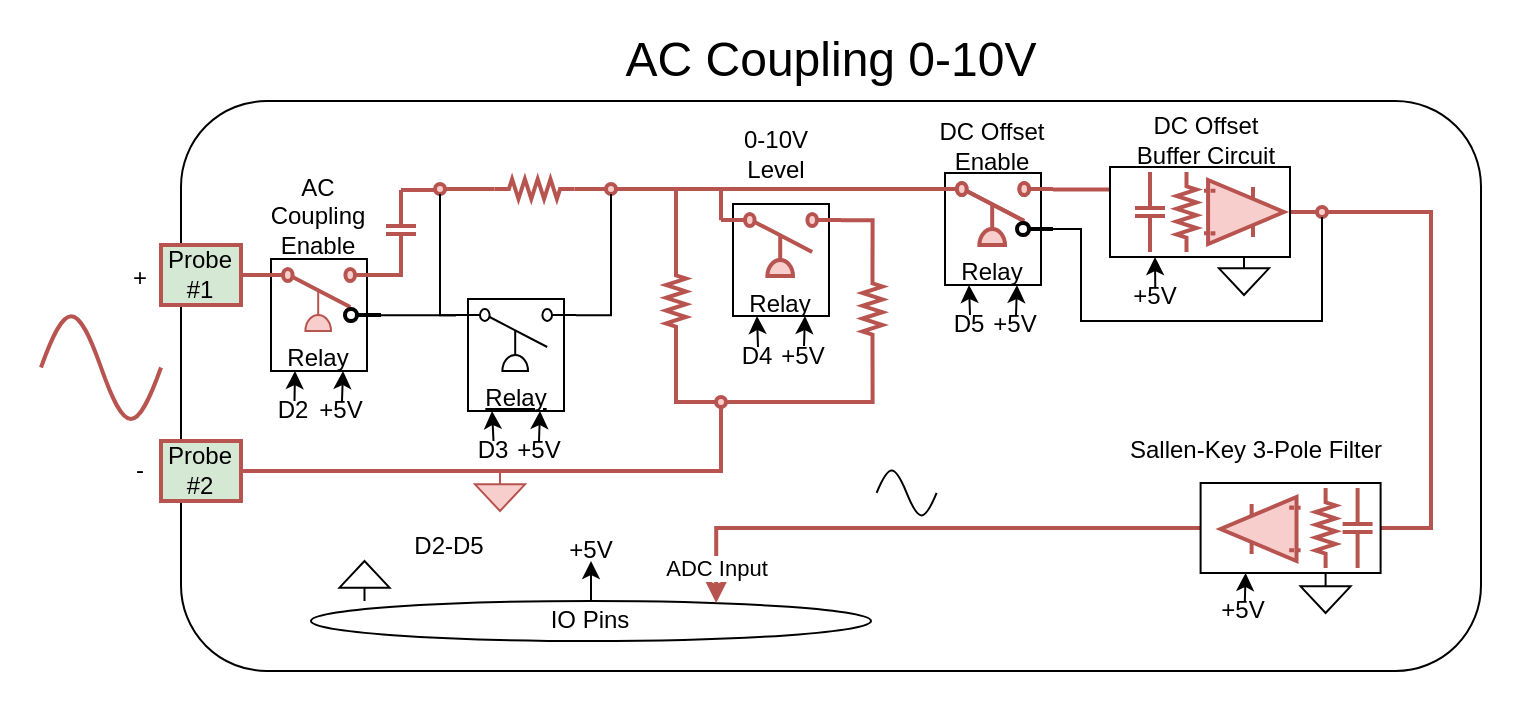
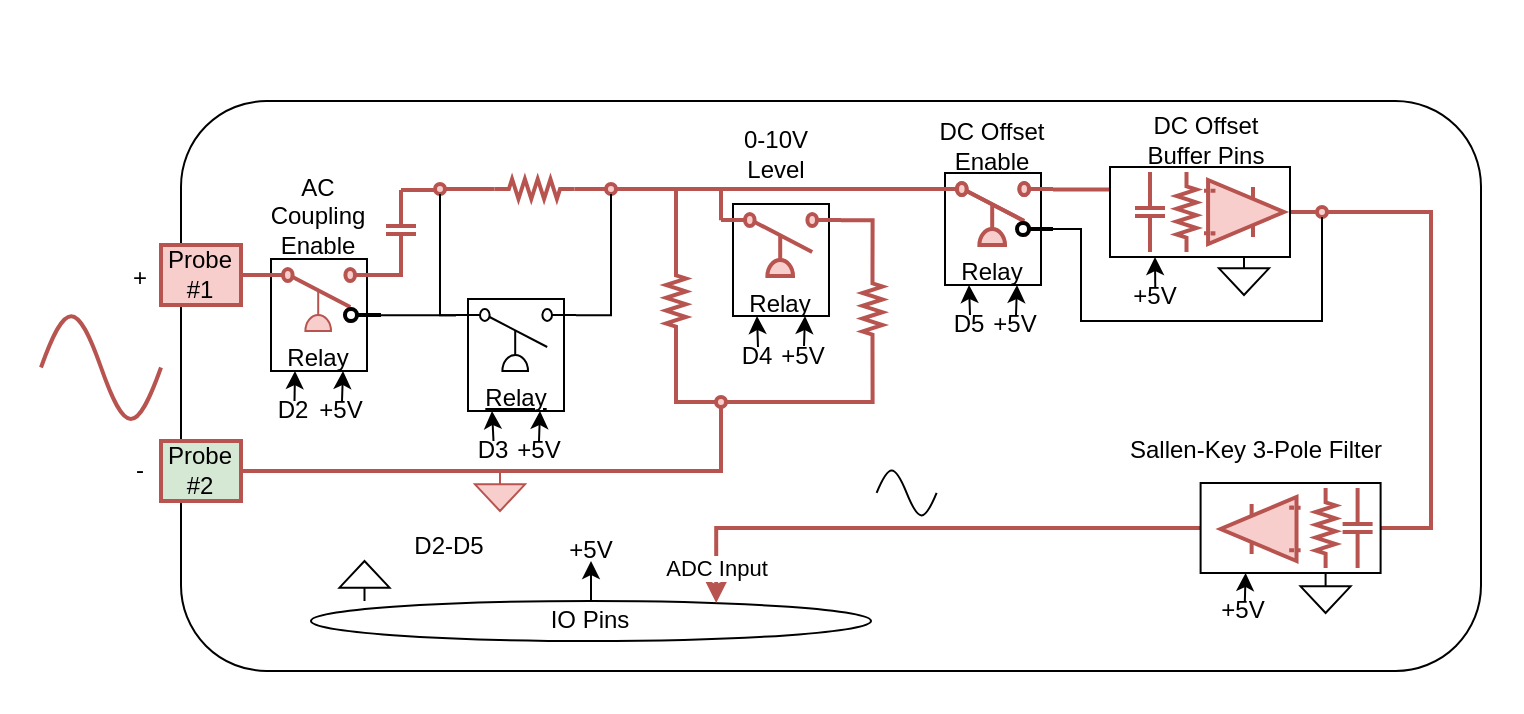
(831, 61) -> none
(1207, 141) -> (1207, 141)
(201, 275) -> (201, 275)
